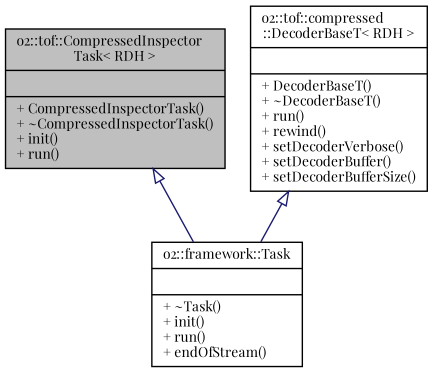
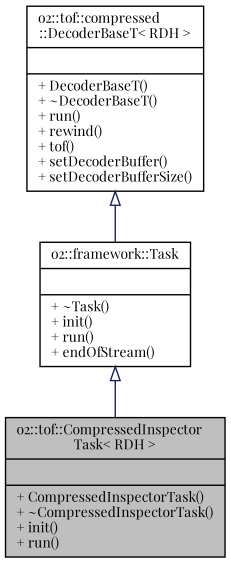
(333, 147) -> (57, 147)
(177, 212) -> (115, 399)
